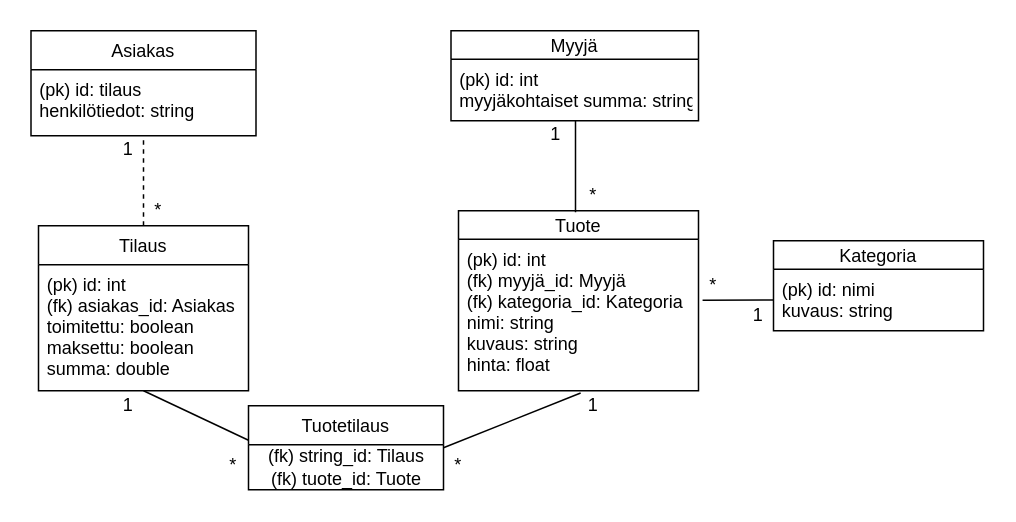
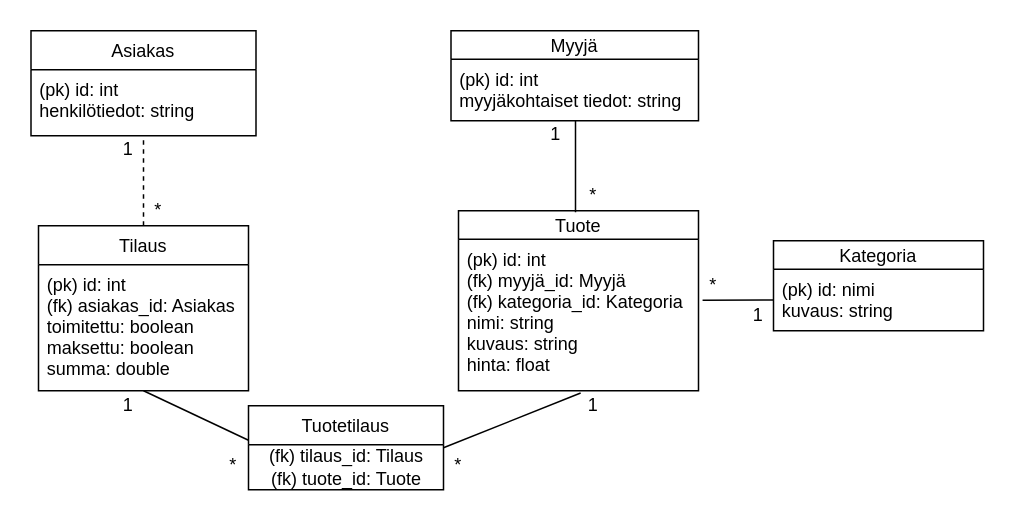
(508, 80) -> (508, 80)
(101, 90) -> (88, 90)
(347, 467) -> (347, 467)
